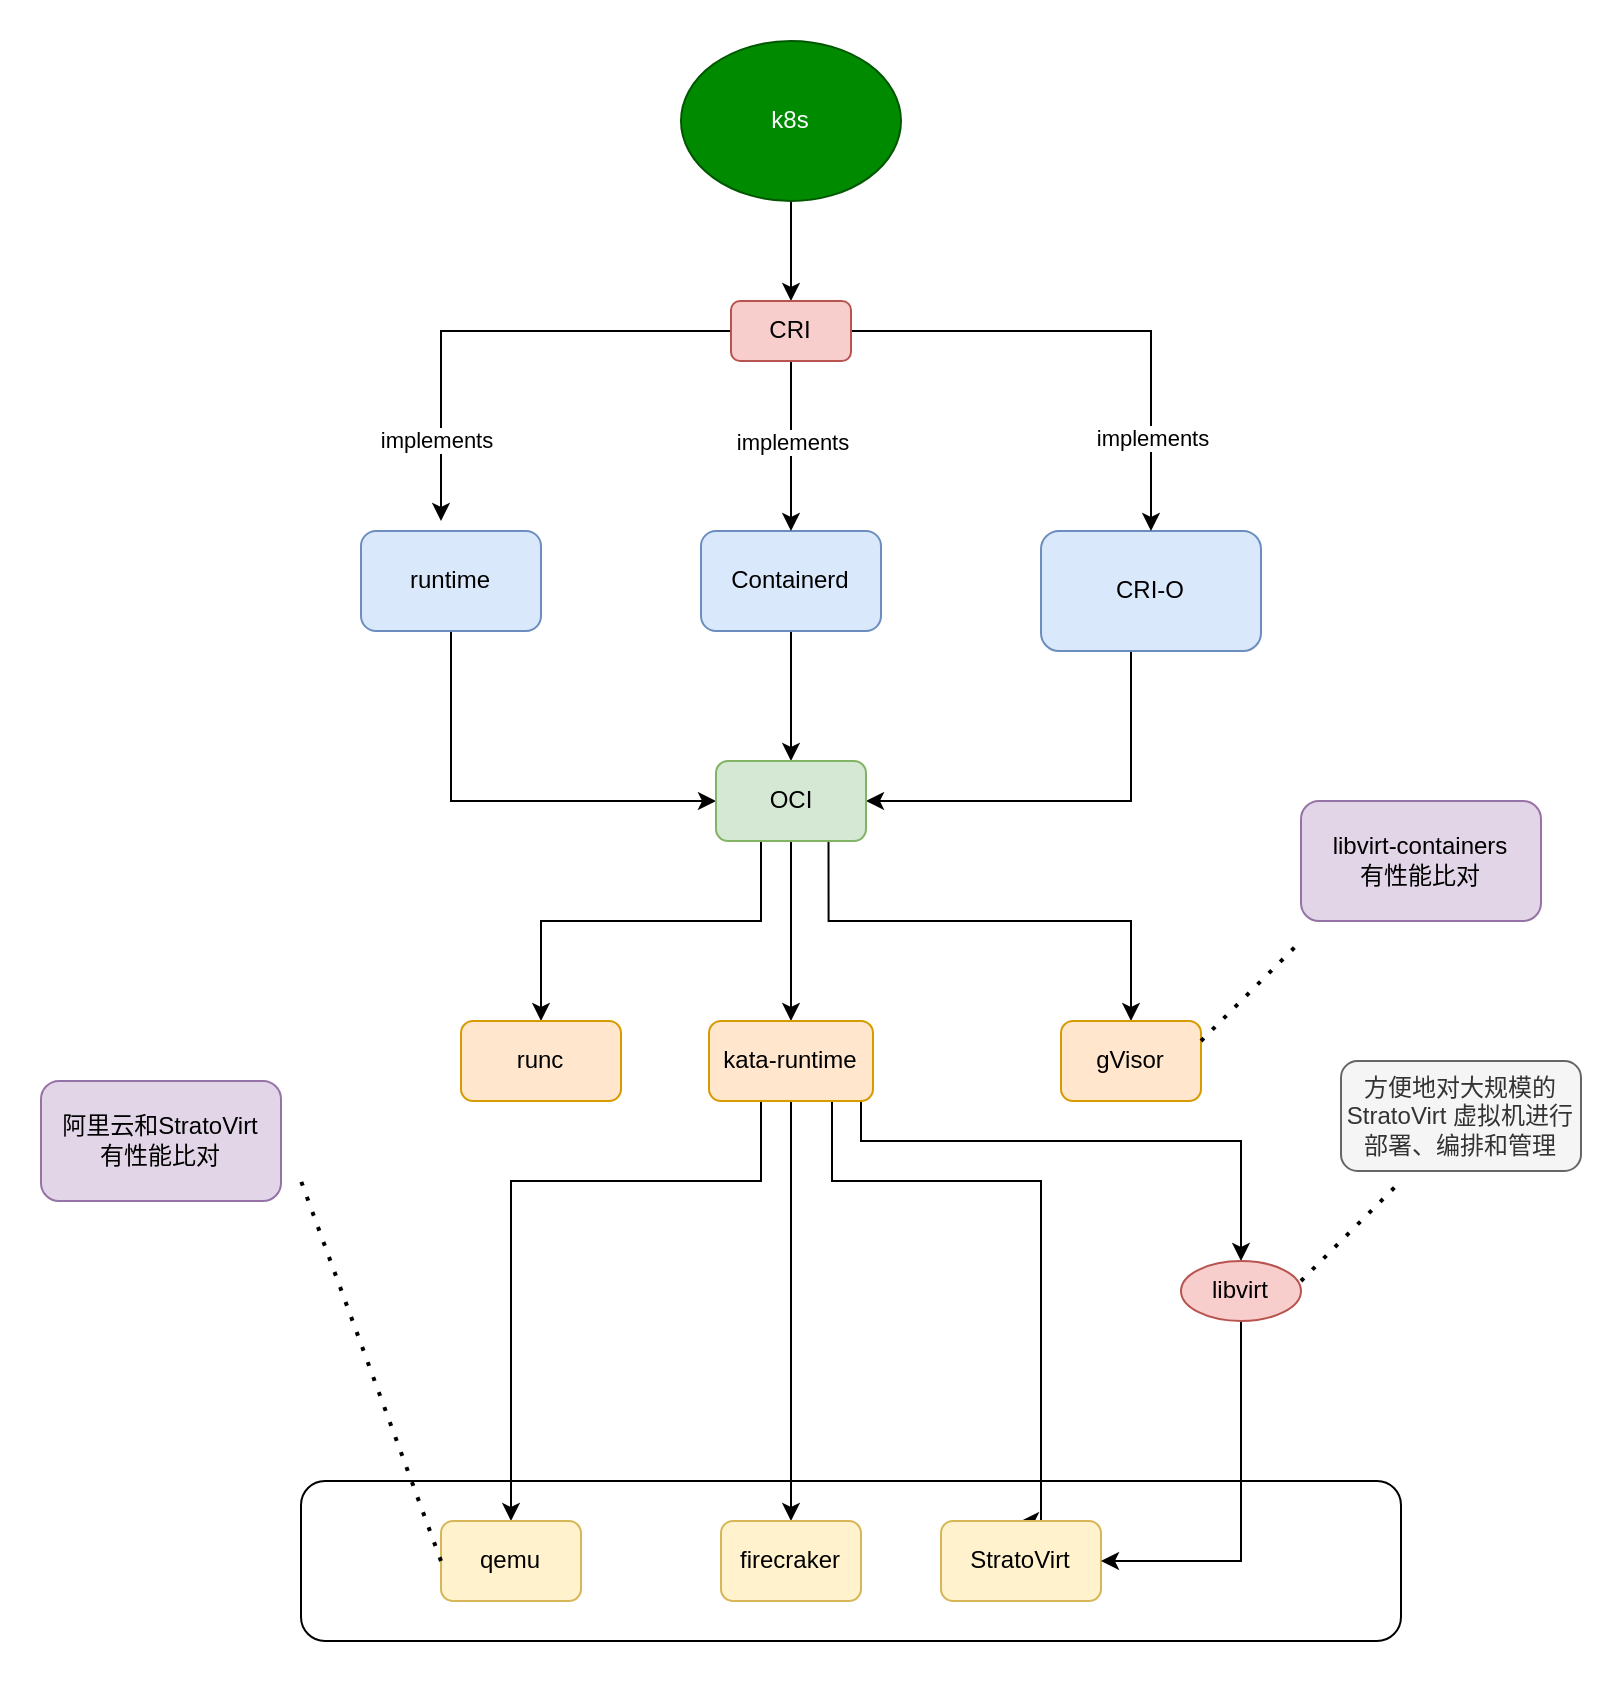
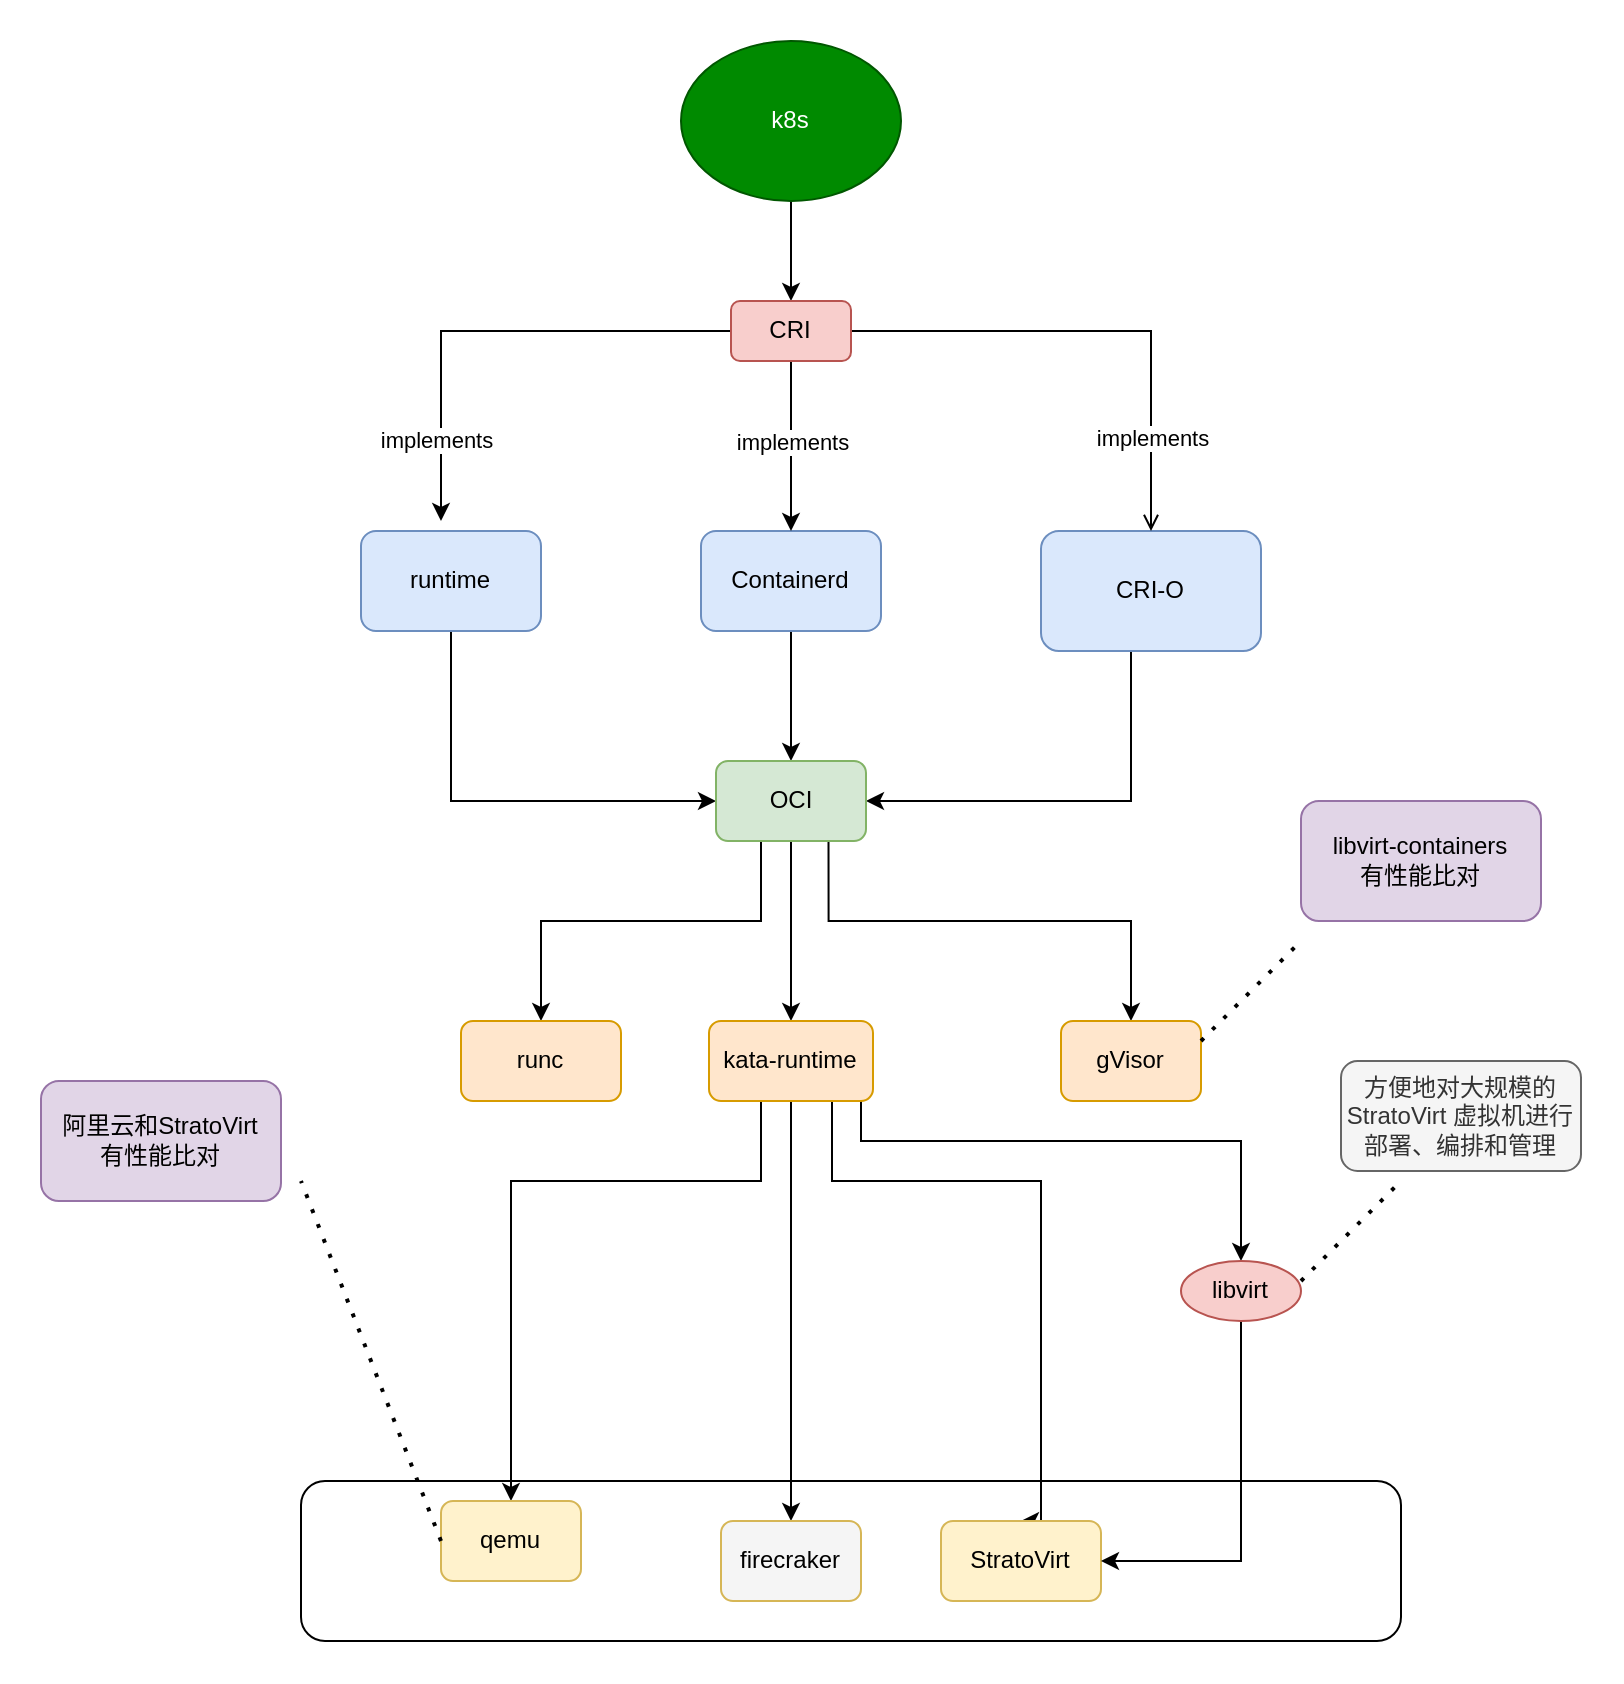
(1151, 516) -> (1151, 518)
(511, 1561) -> (511, 1541)
(791, 1561) -> (791, 1561)
